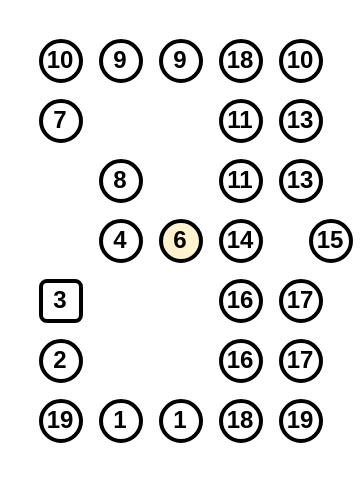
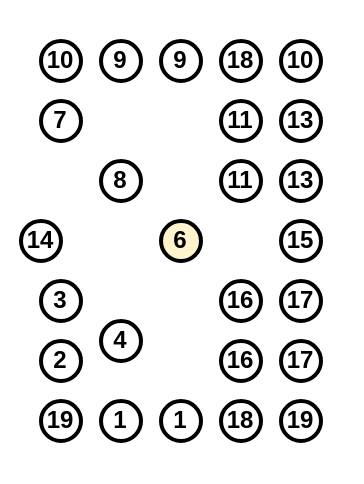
(121, 241) -> (121, 341)
(241, 241) -> (41, 241)
(331, 241) -> (301, 241)
(61, 301) -> (61, 301)
